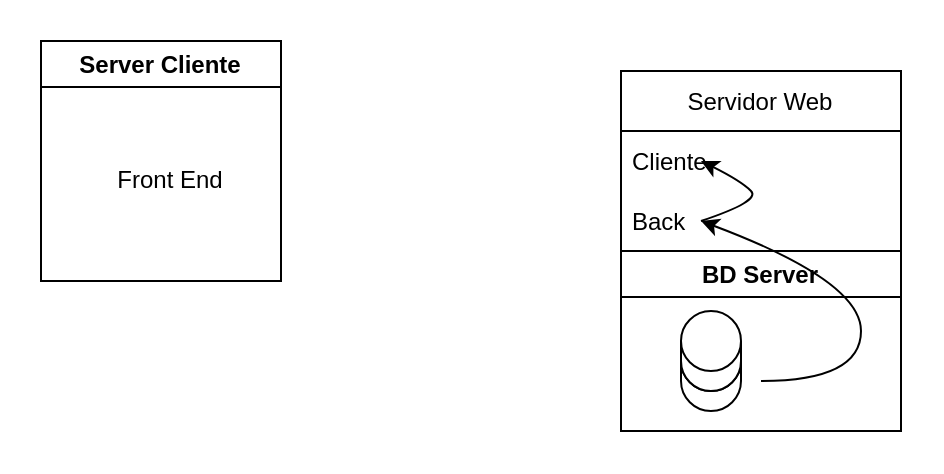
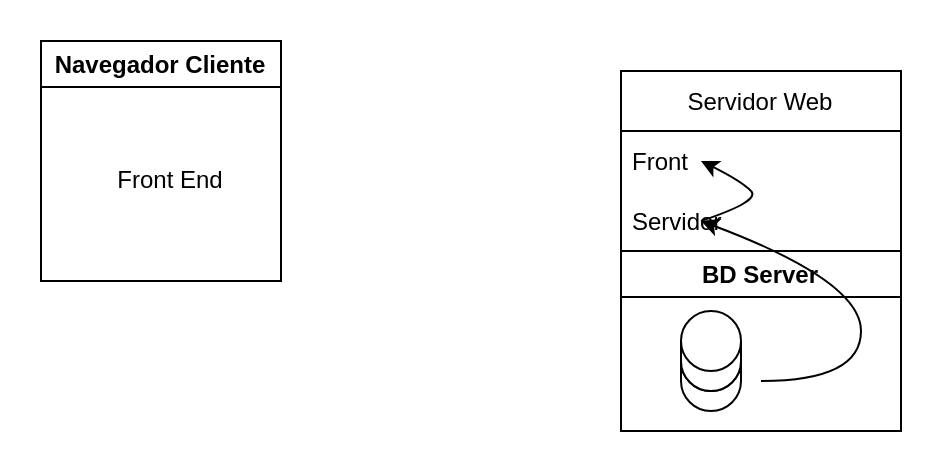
(160, 65) -> (160, 65)
(673, 162) -> (666, 162)
(659, 222) -> (683, 222)
